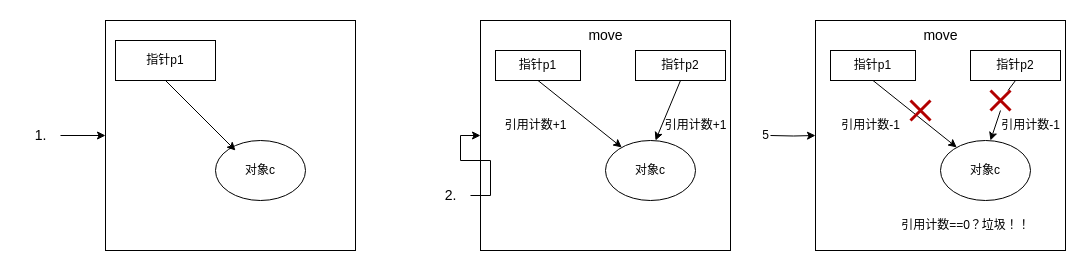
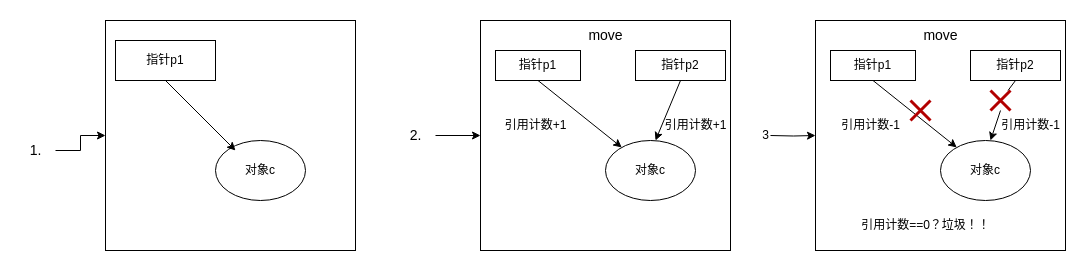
(41, 136) -> (36, 151)
(766, 136) -> (766, 136)
(451, 196) -> (416, 136)
(966, 226) -> (926, 226)
